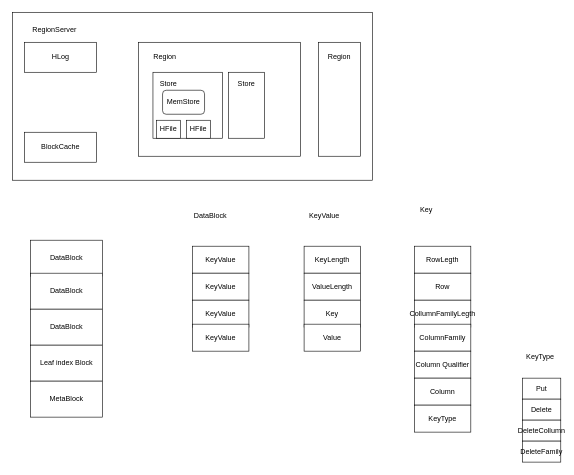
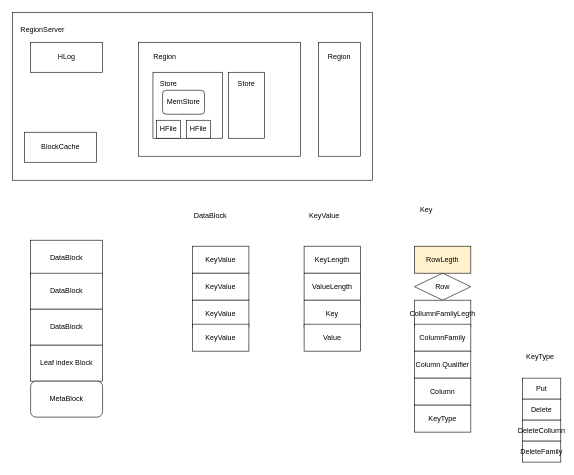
(54, 30) -> (42, 30)
(60, 57) -> (66, 57)
(443, 260) -> (443, 260)
(443, 287) -> (443, 287)
(66, 399) -> (66, 399)
